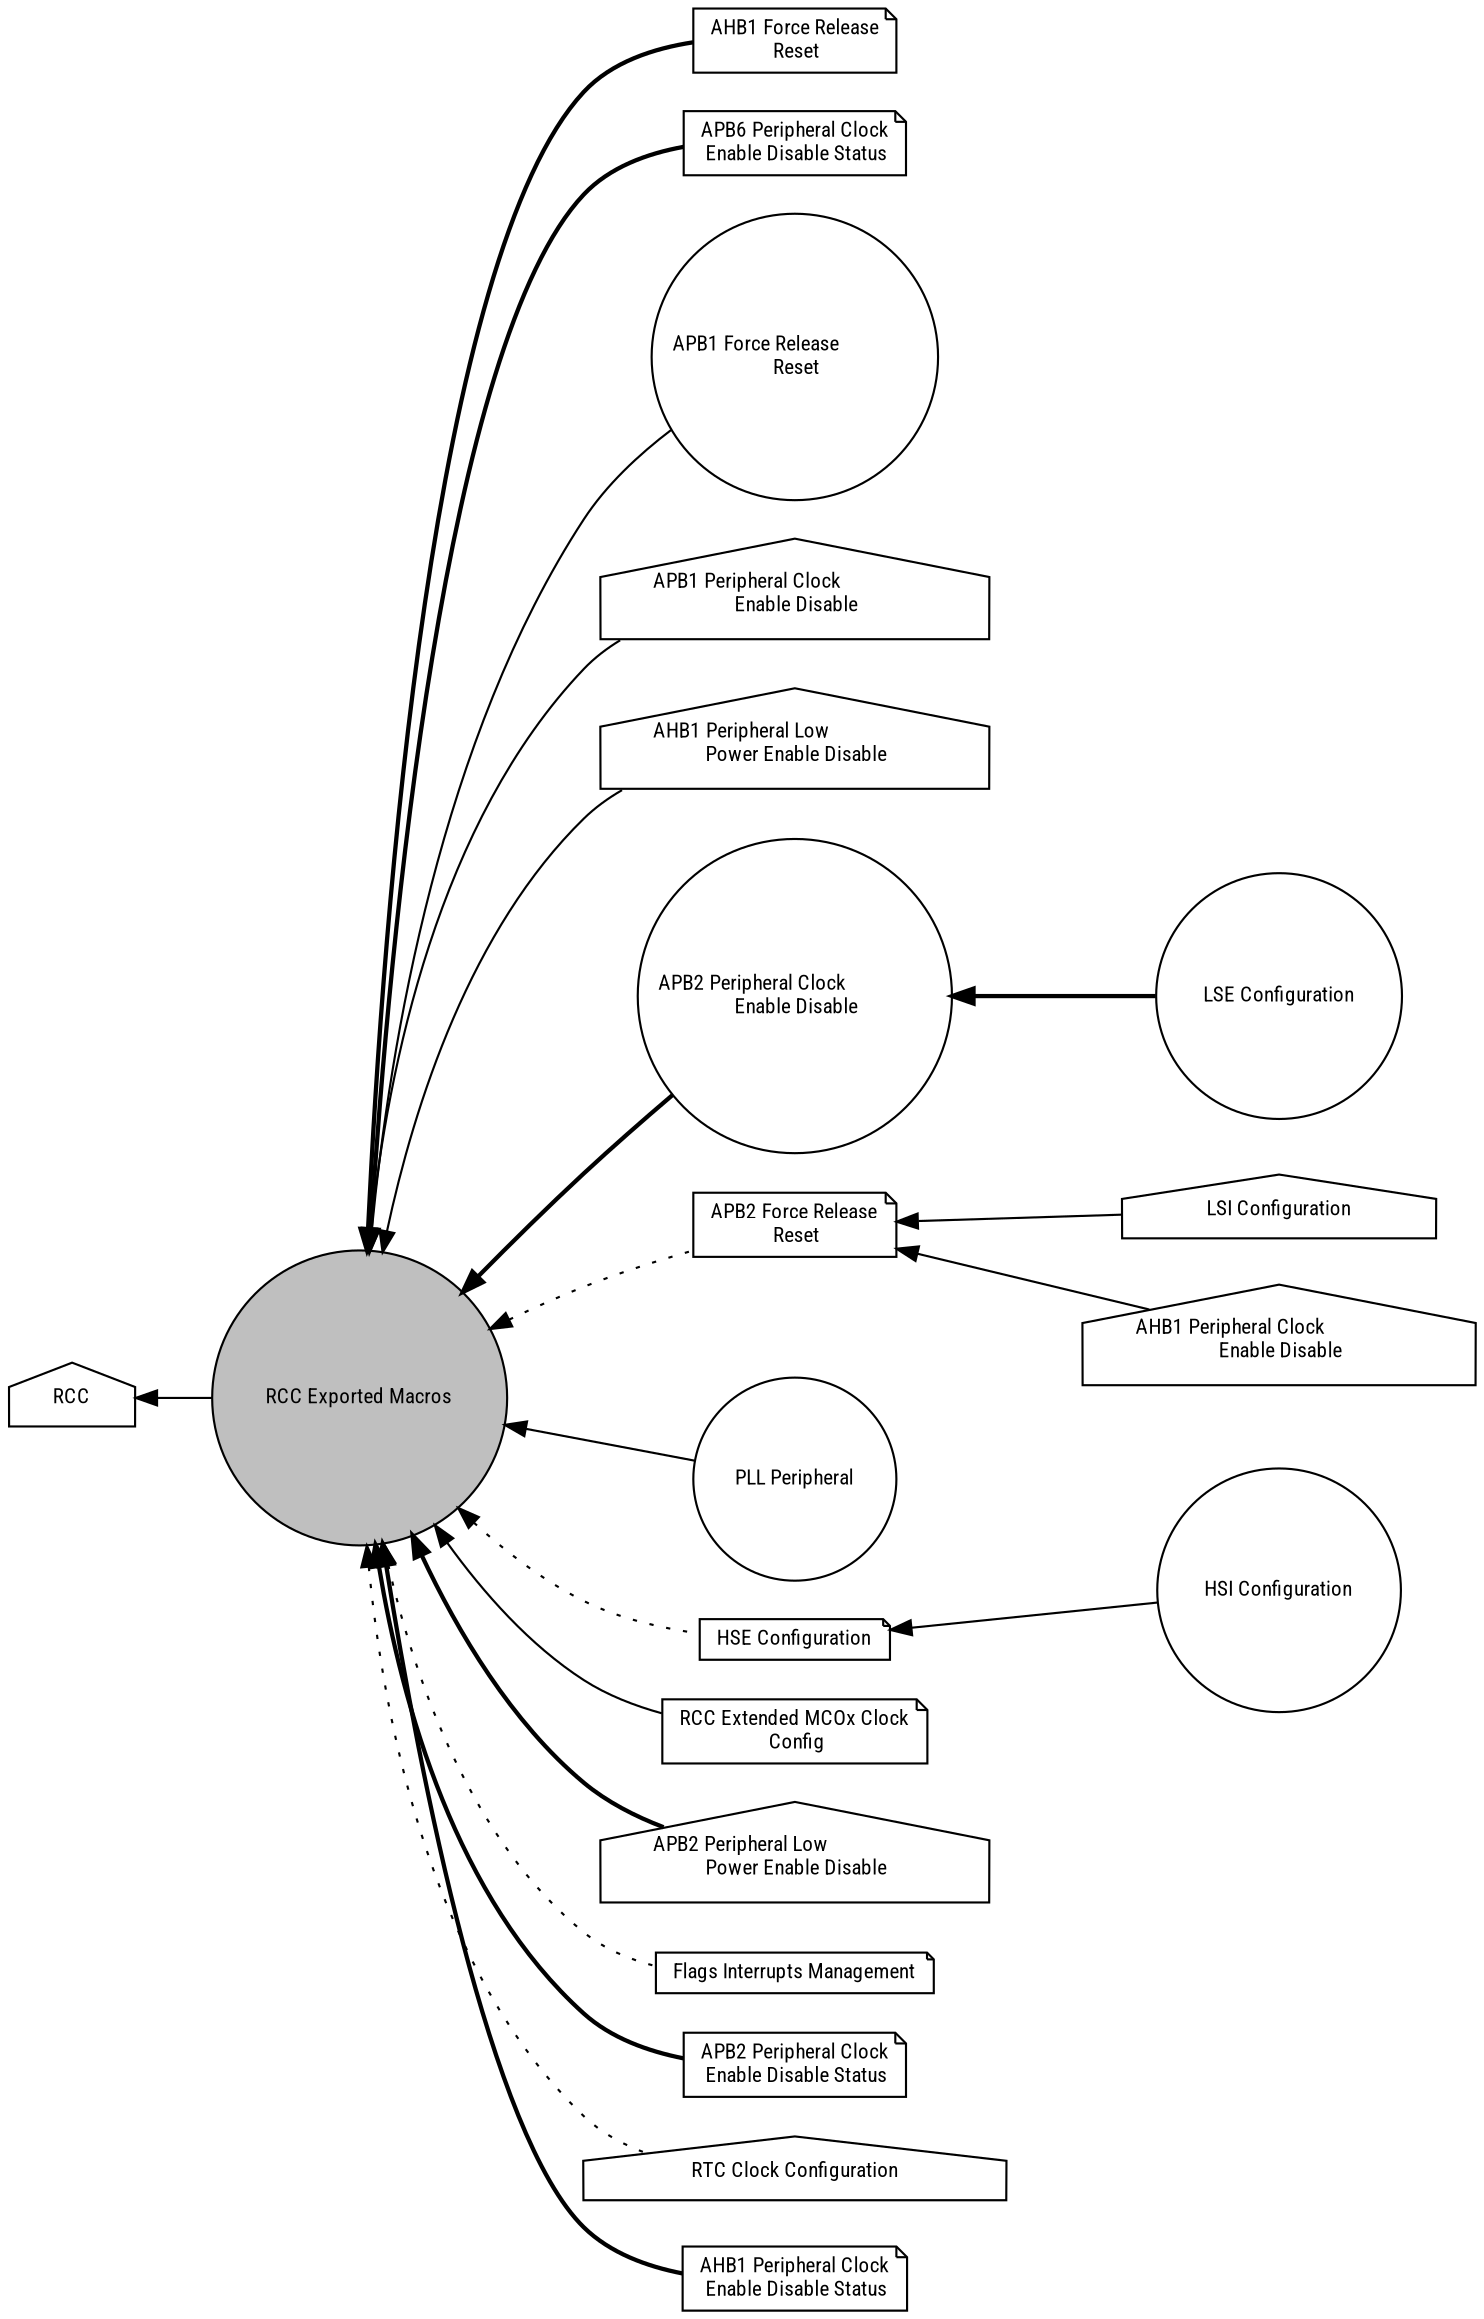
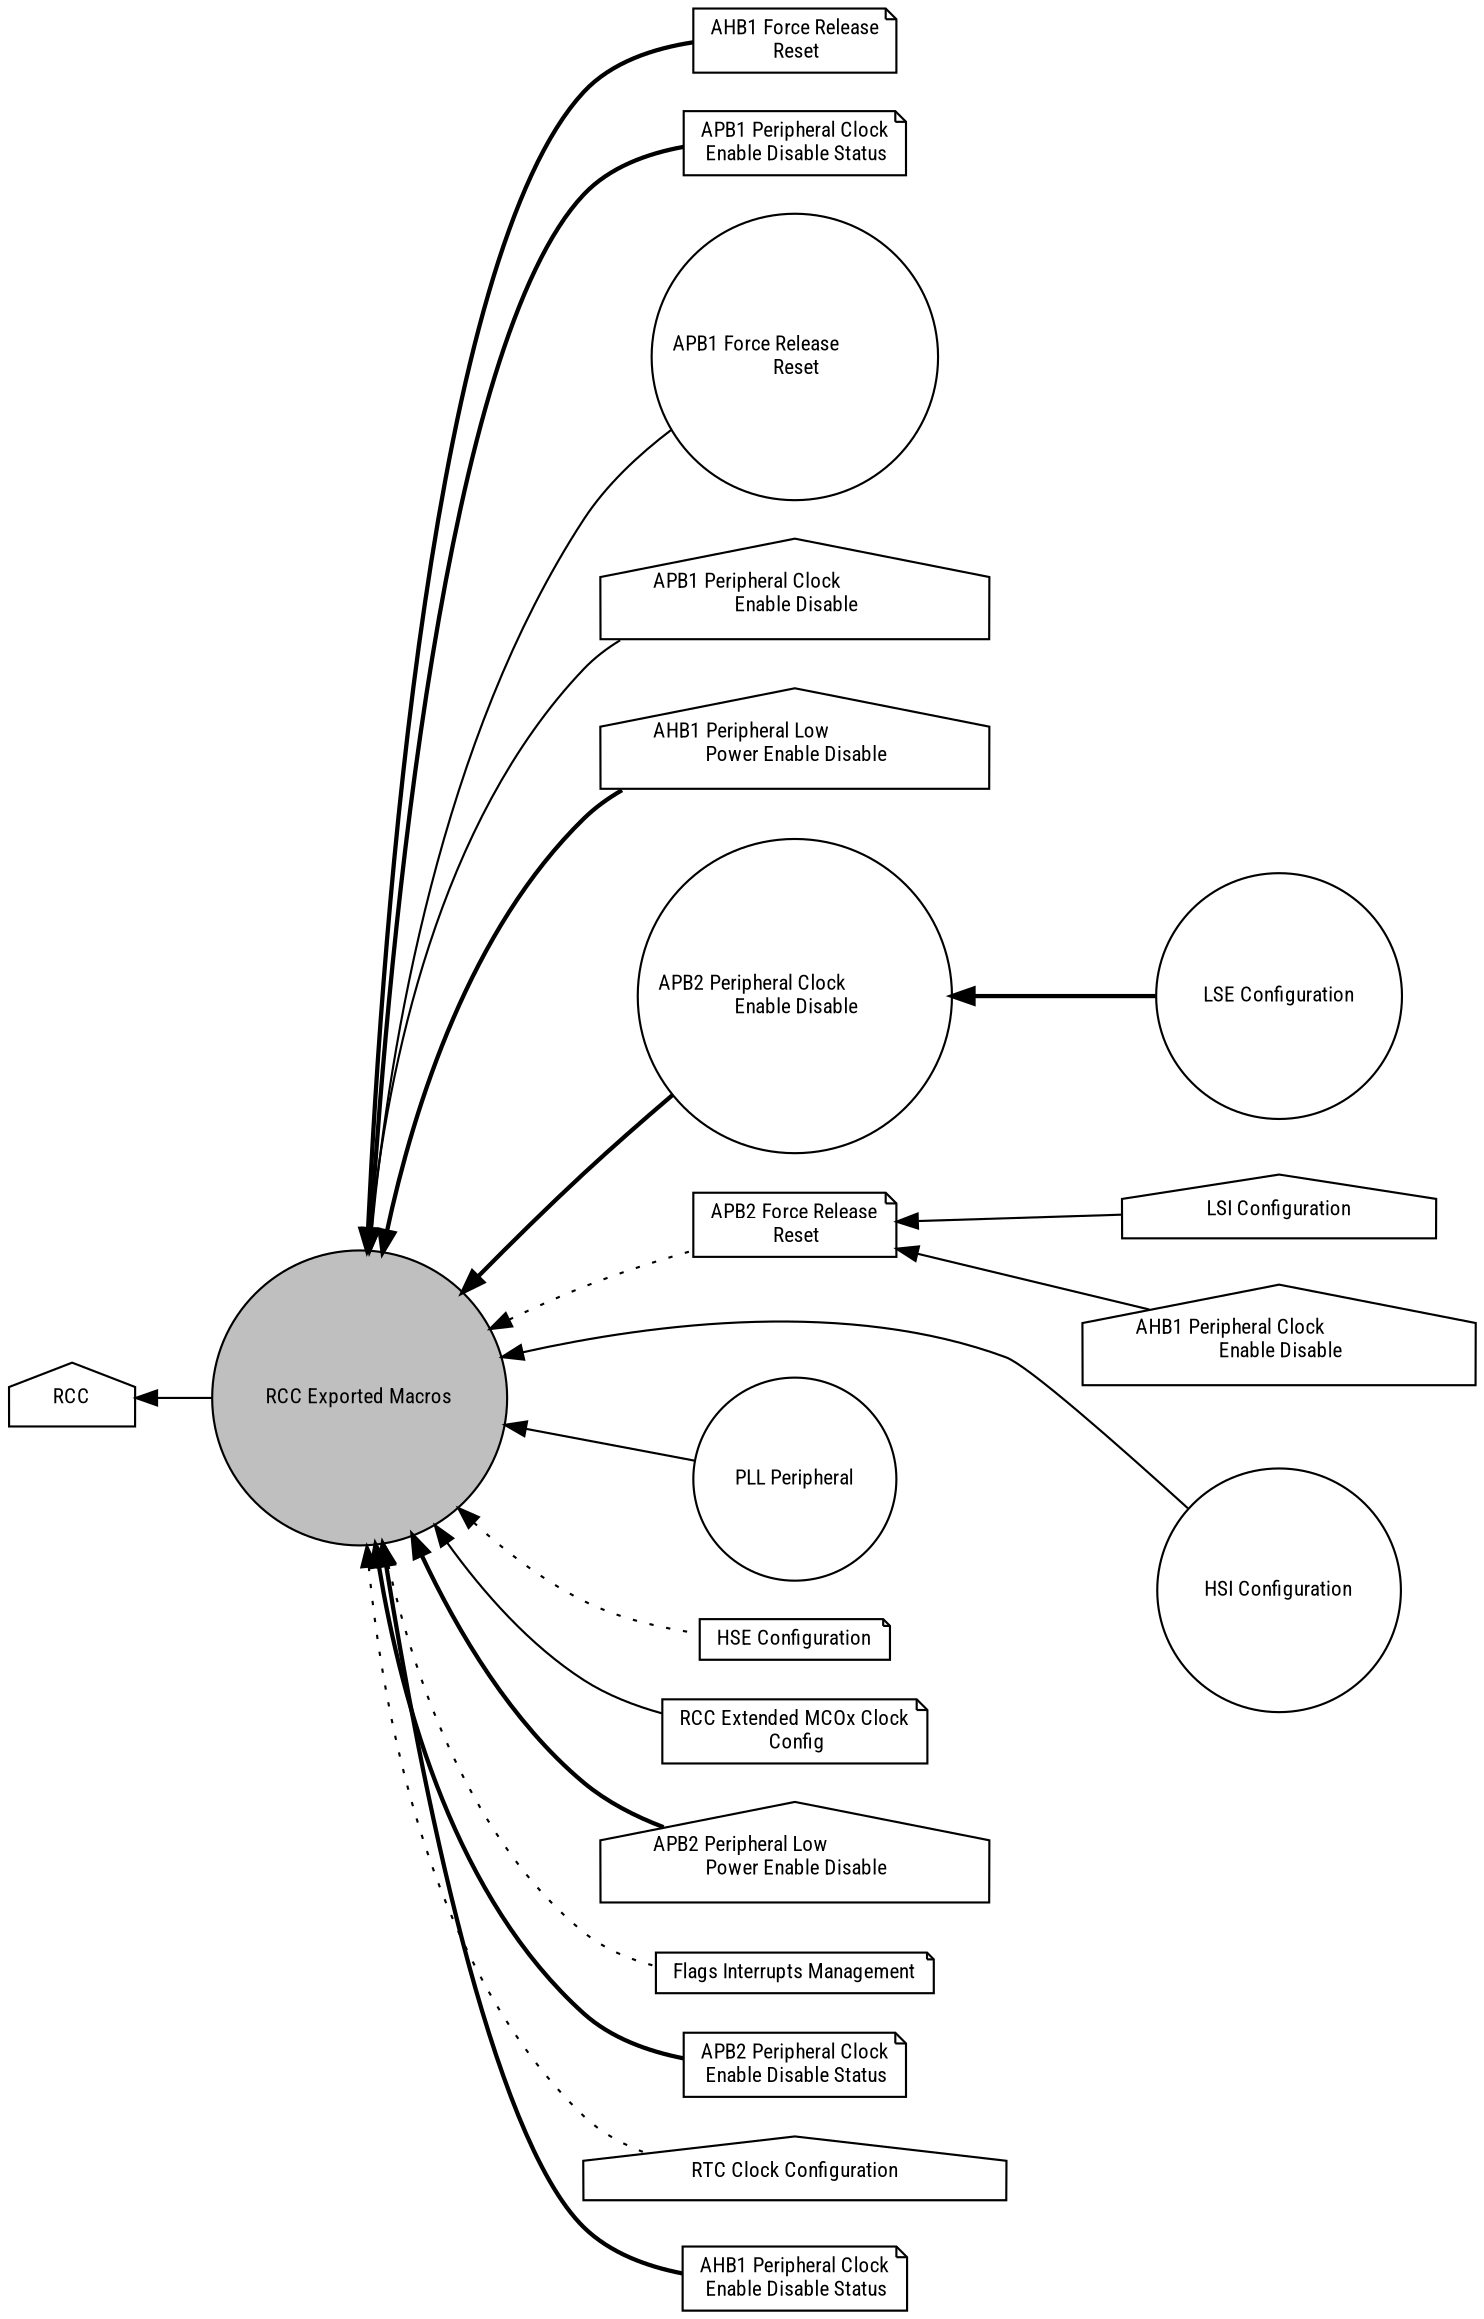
(795, 143) -> (795, 143)
(467, 989) -> (467, 989)
(1035, 1615) -> (883, 1328)
